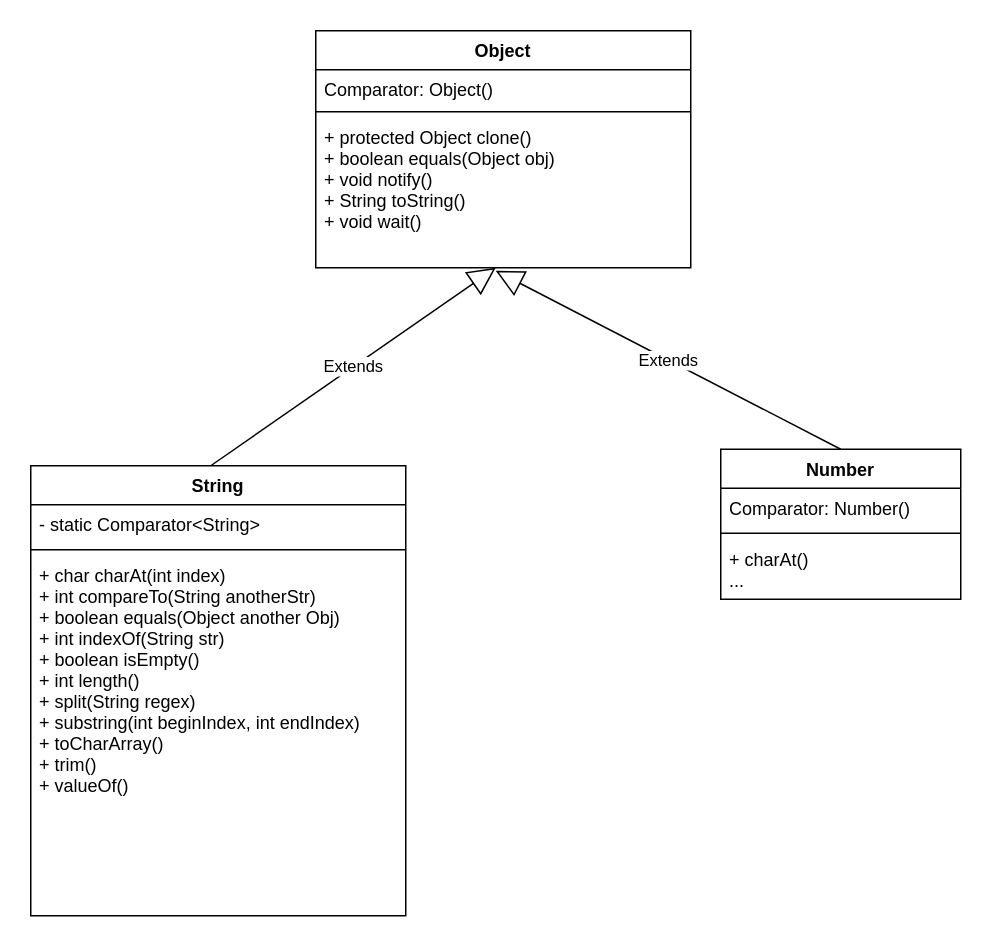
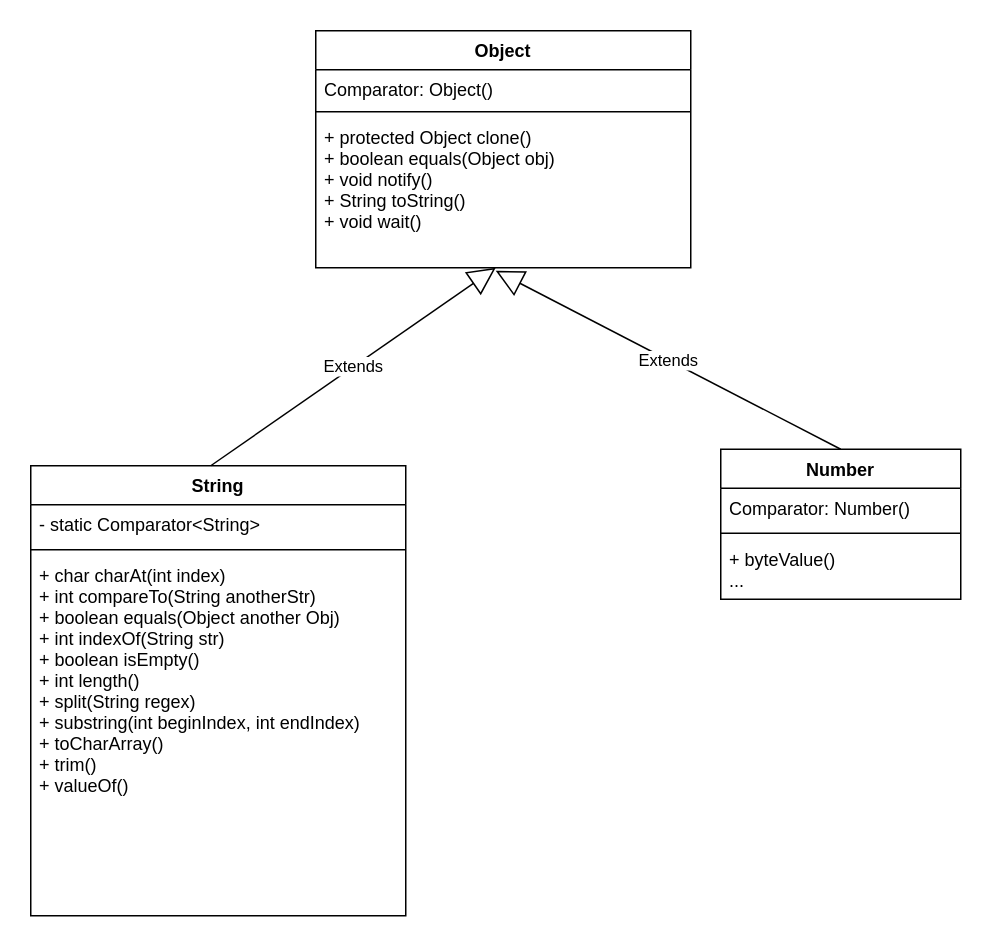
(777, 560) -> (790, 560)
